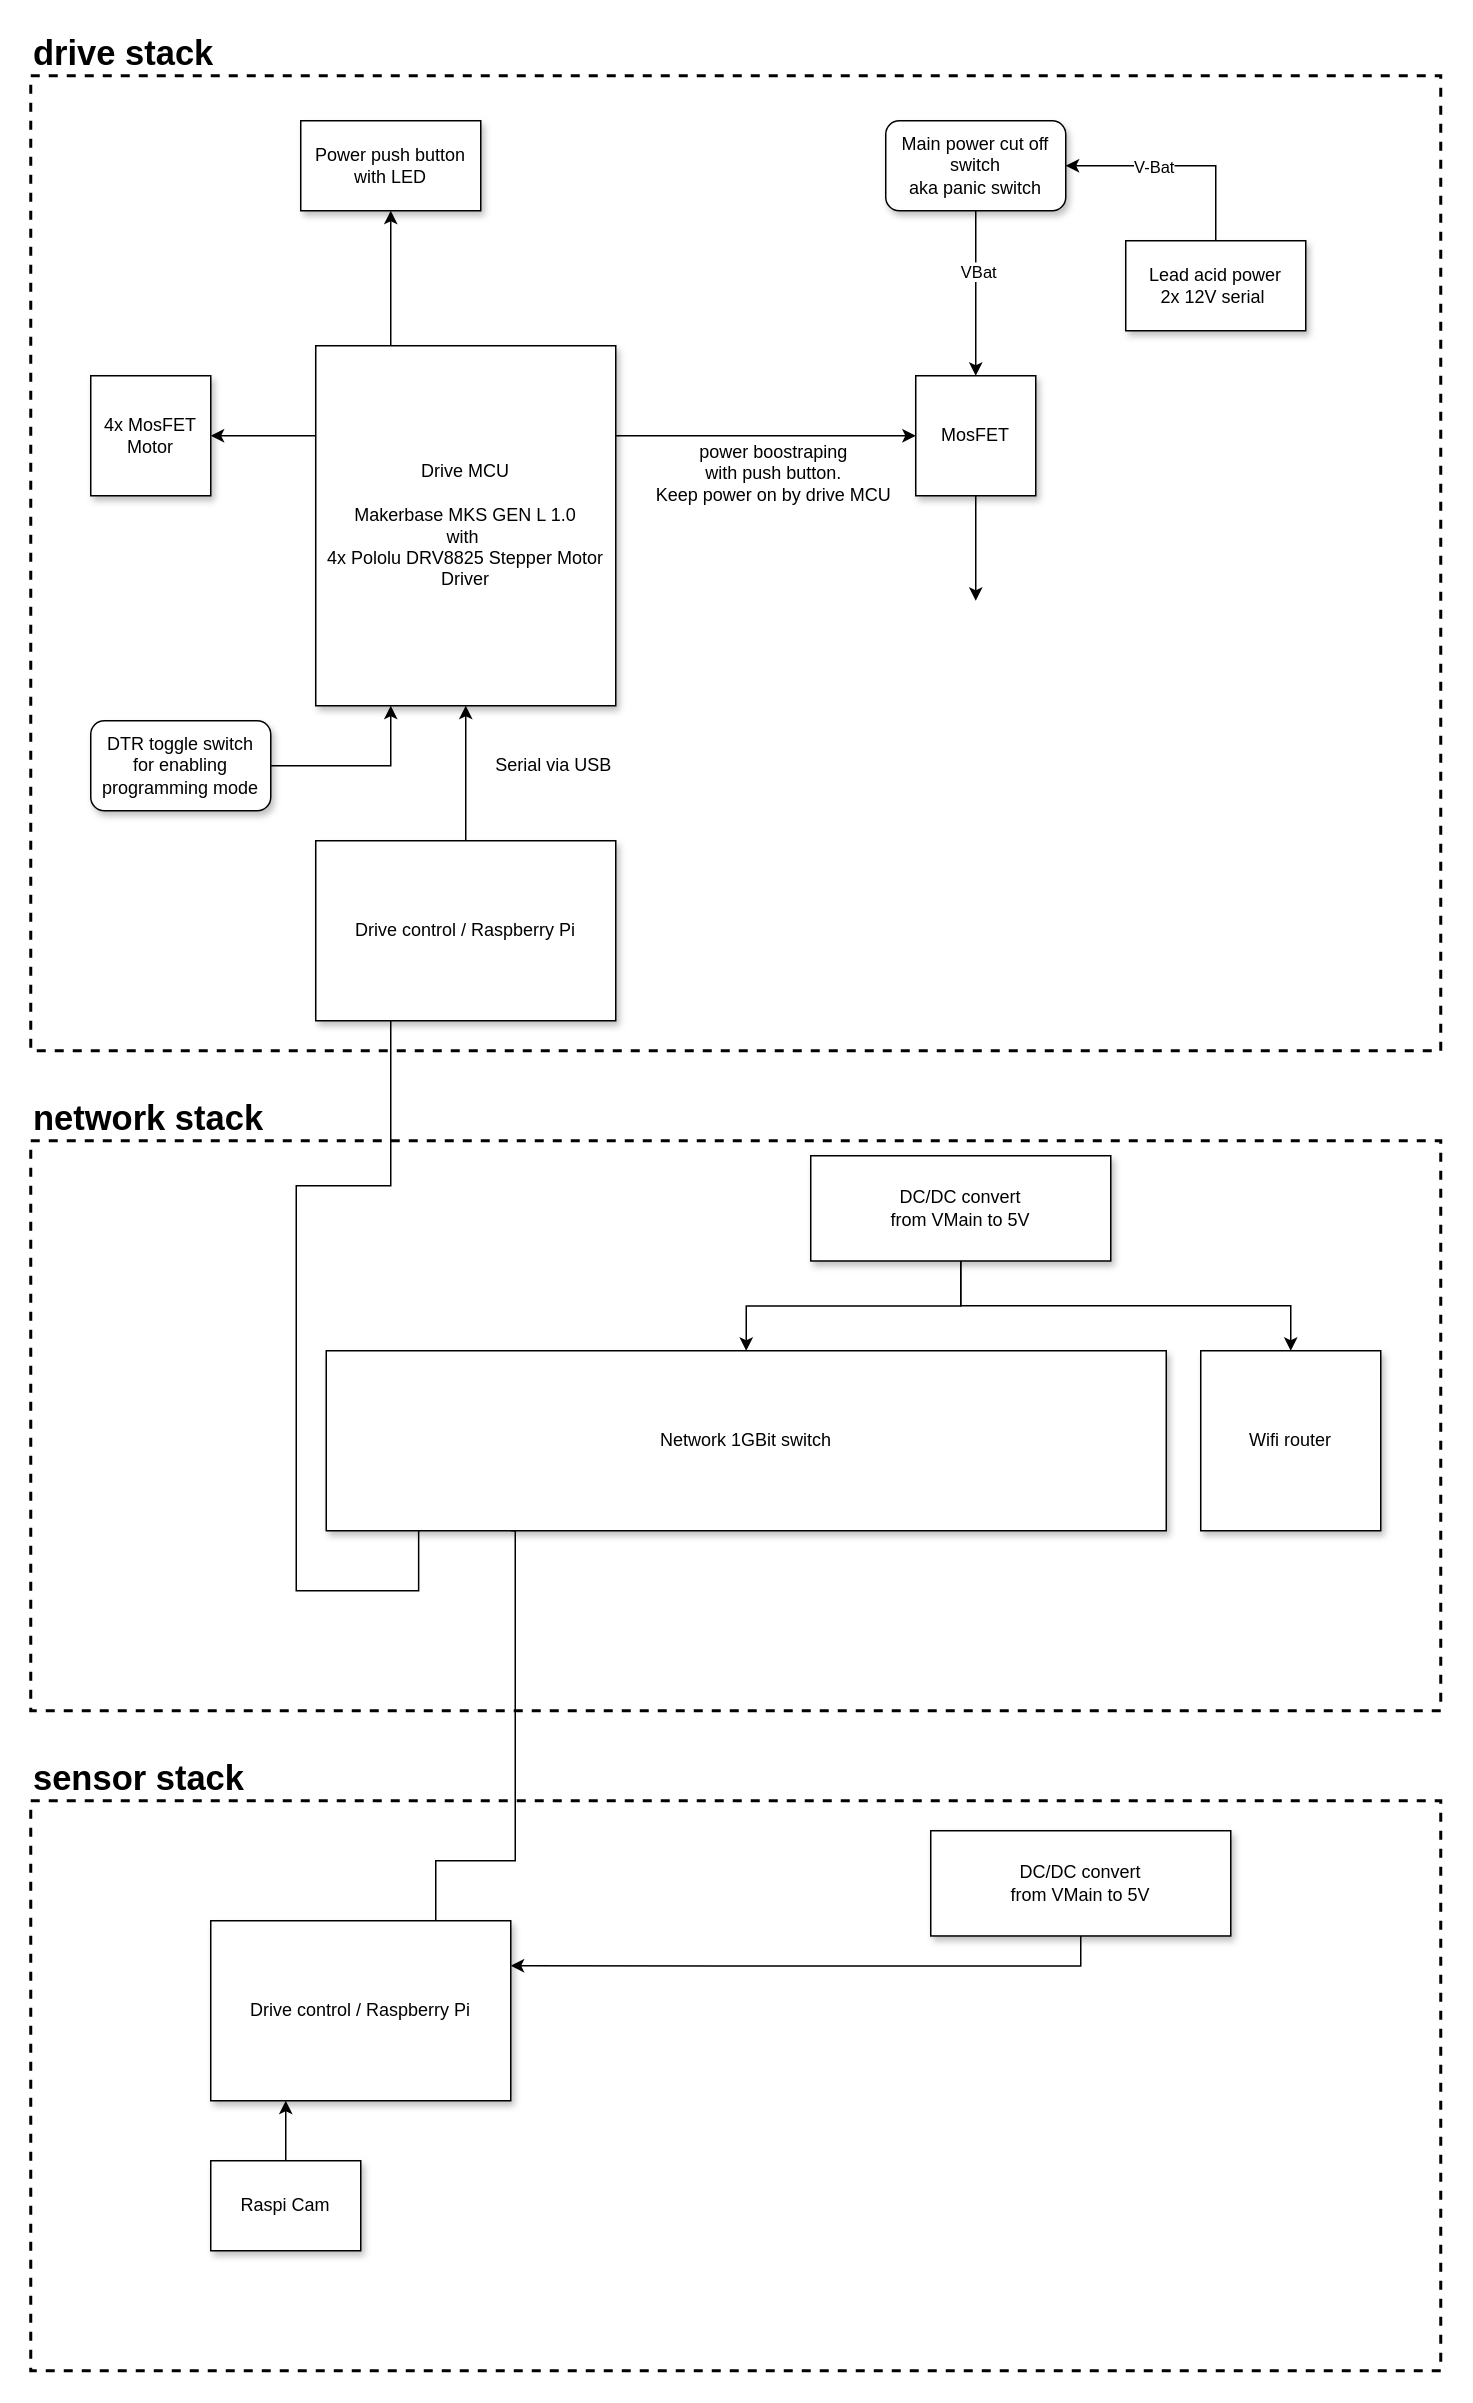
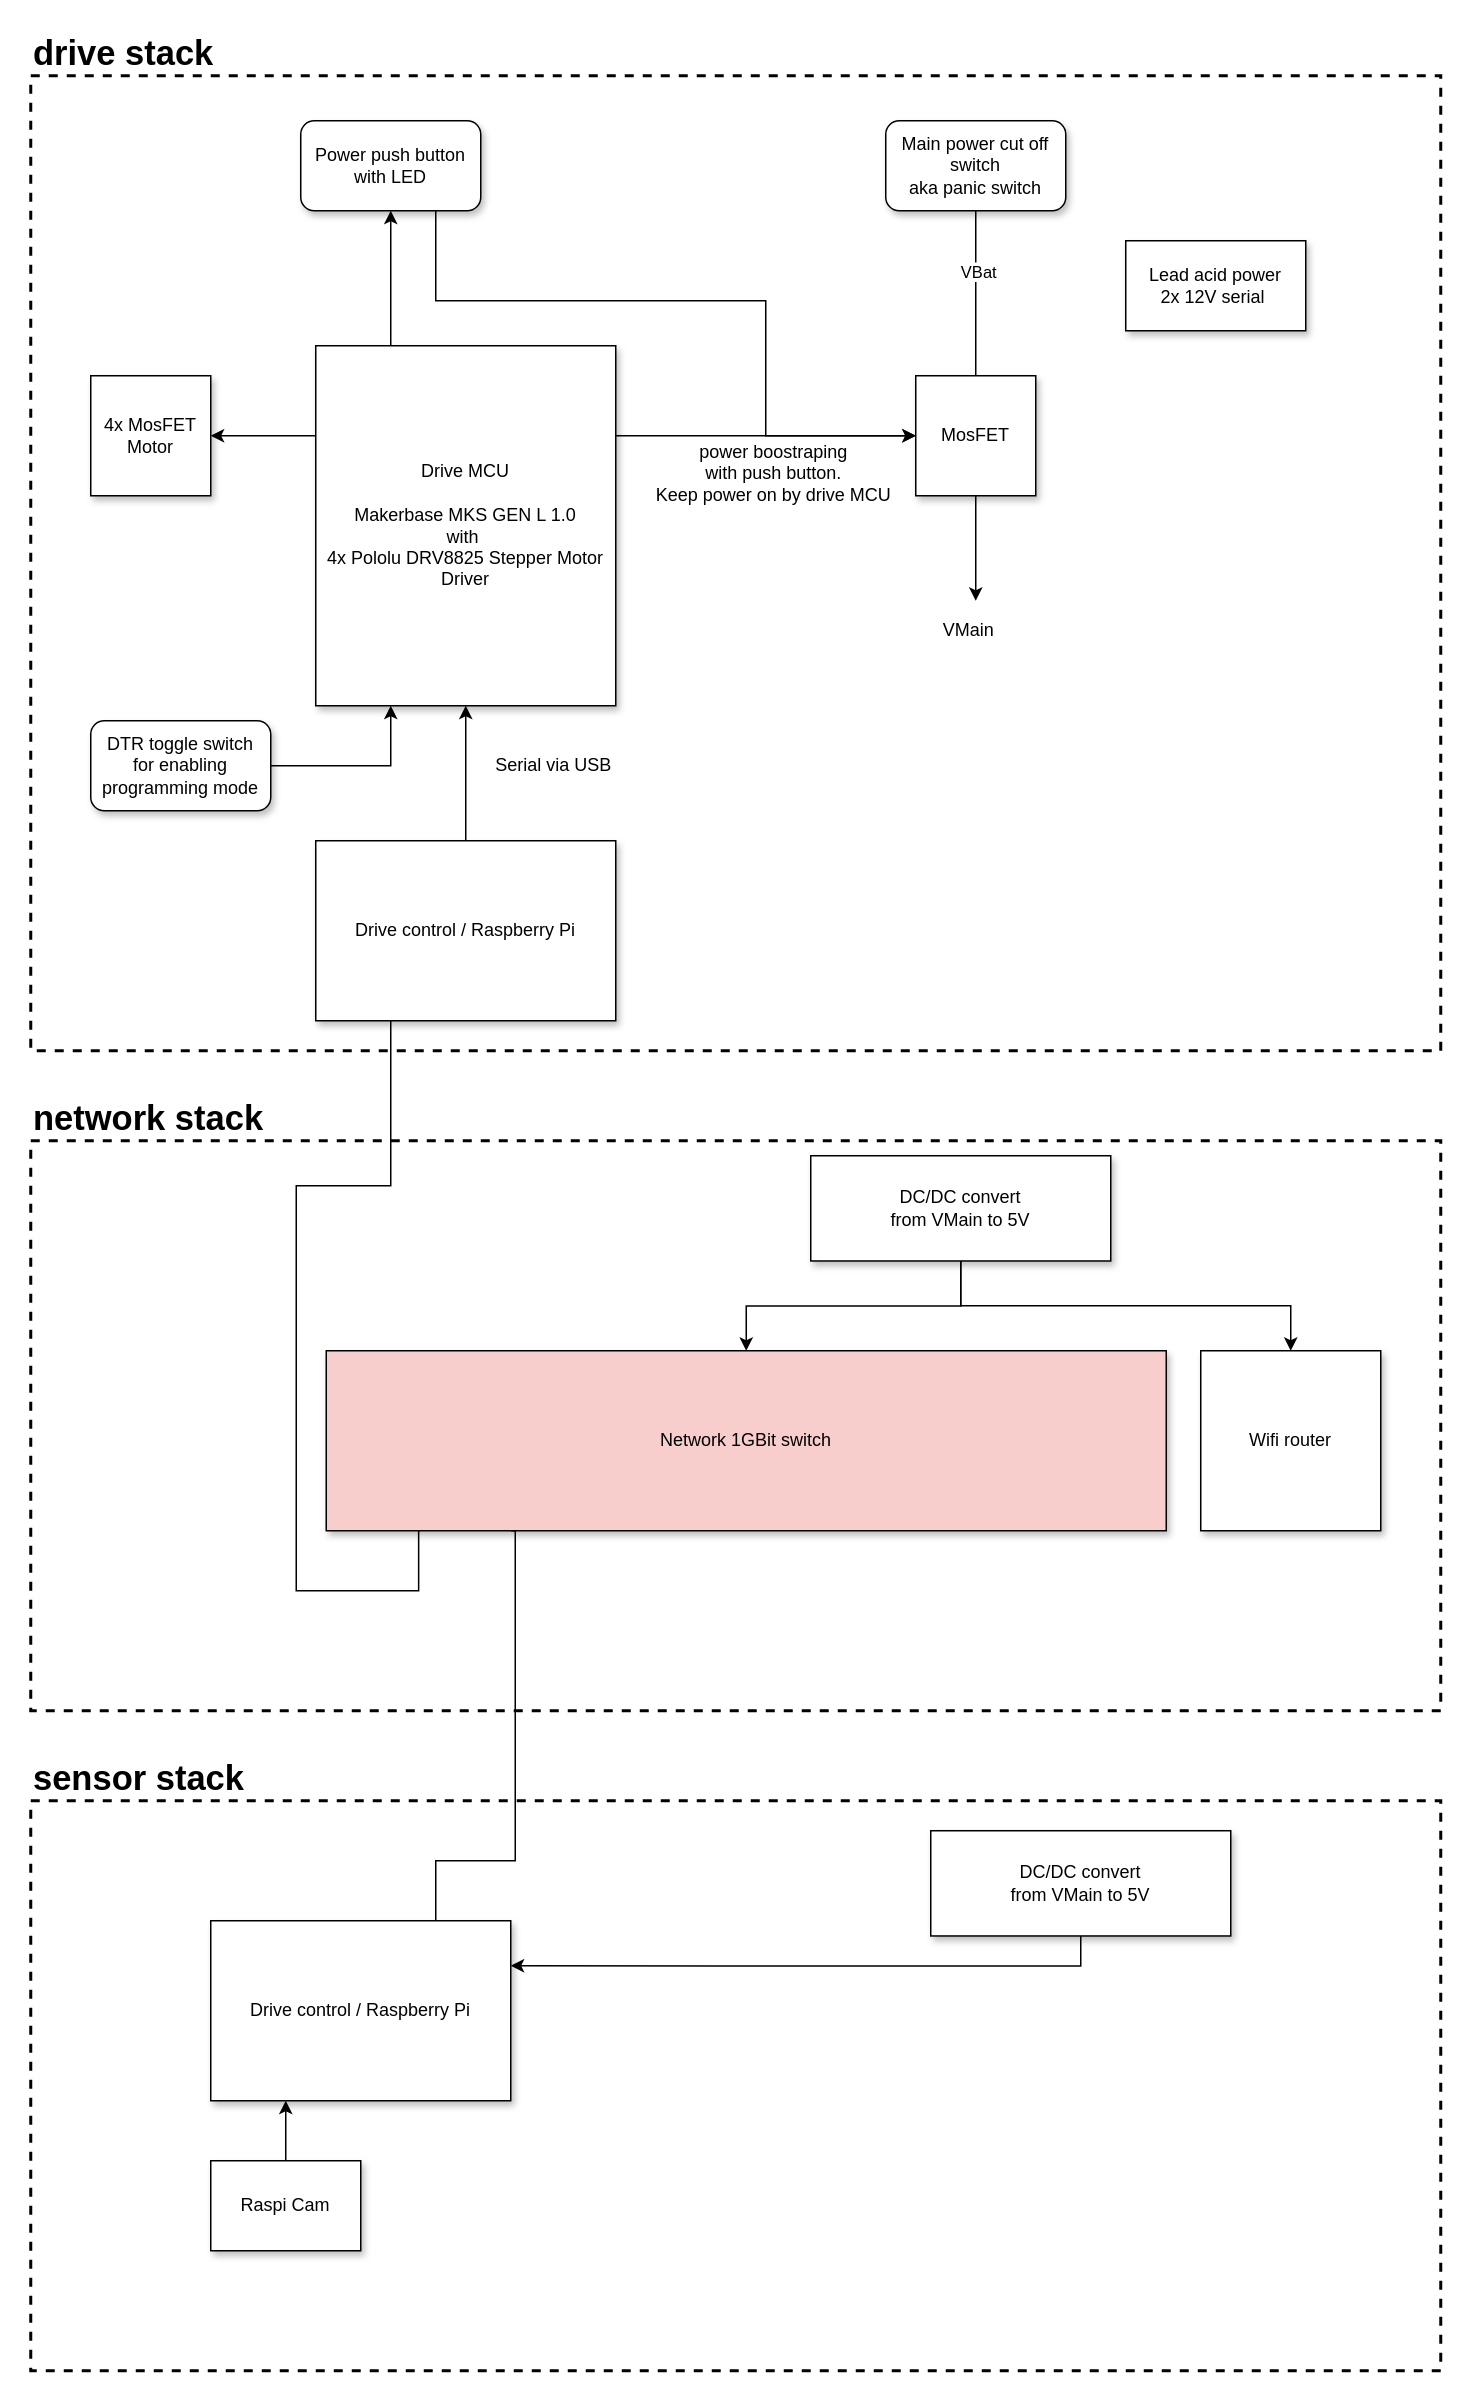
(391, 166) -> (391, 166)
(1184, 166) -> none
none -> (622, 301)
(976, 364) -> (976, 368)
none -> (968, 631)
(746, 1441) -> (746, 1441)
